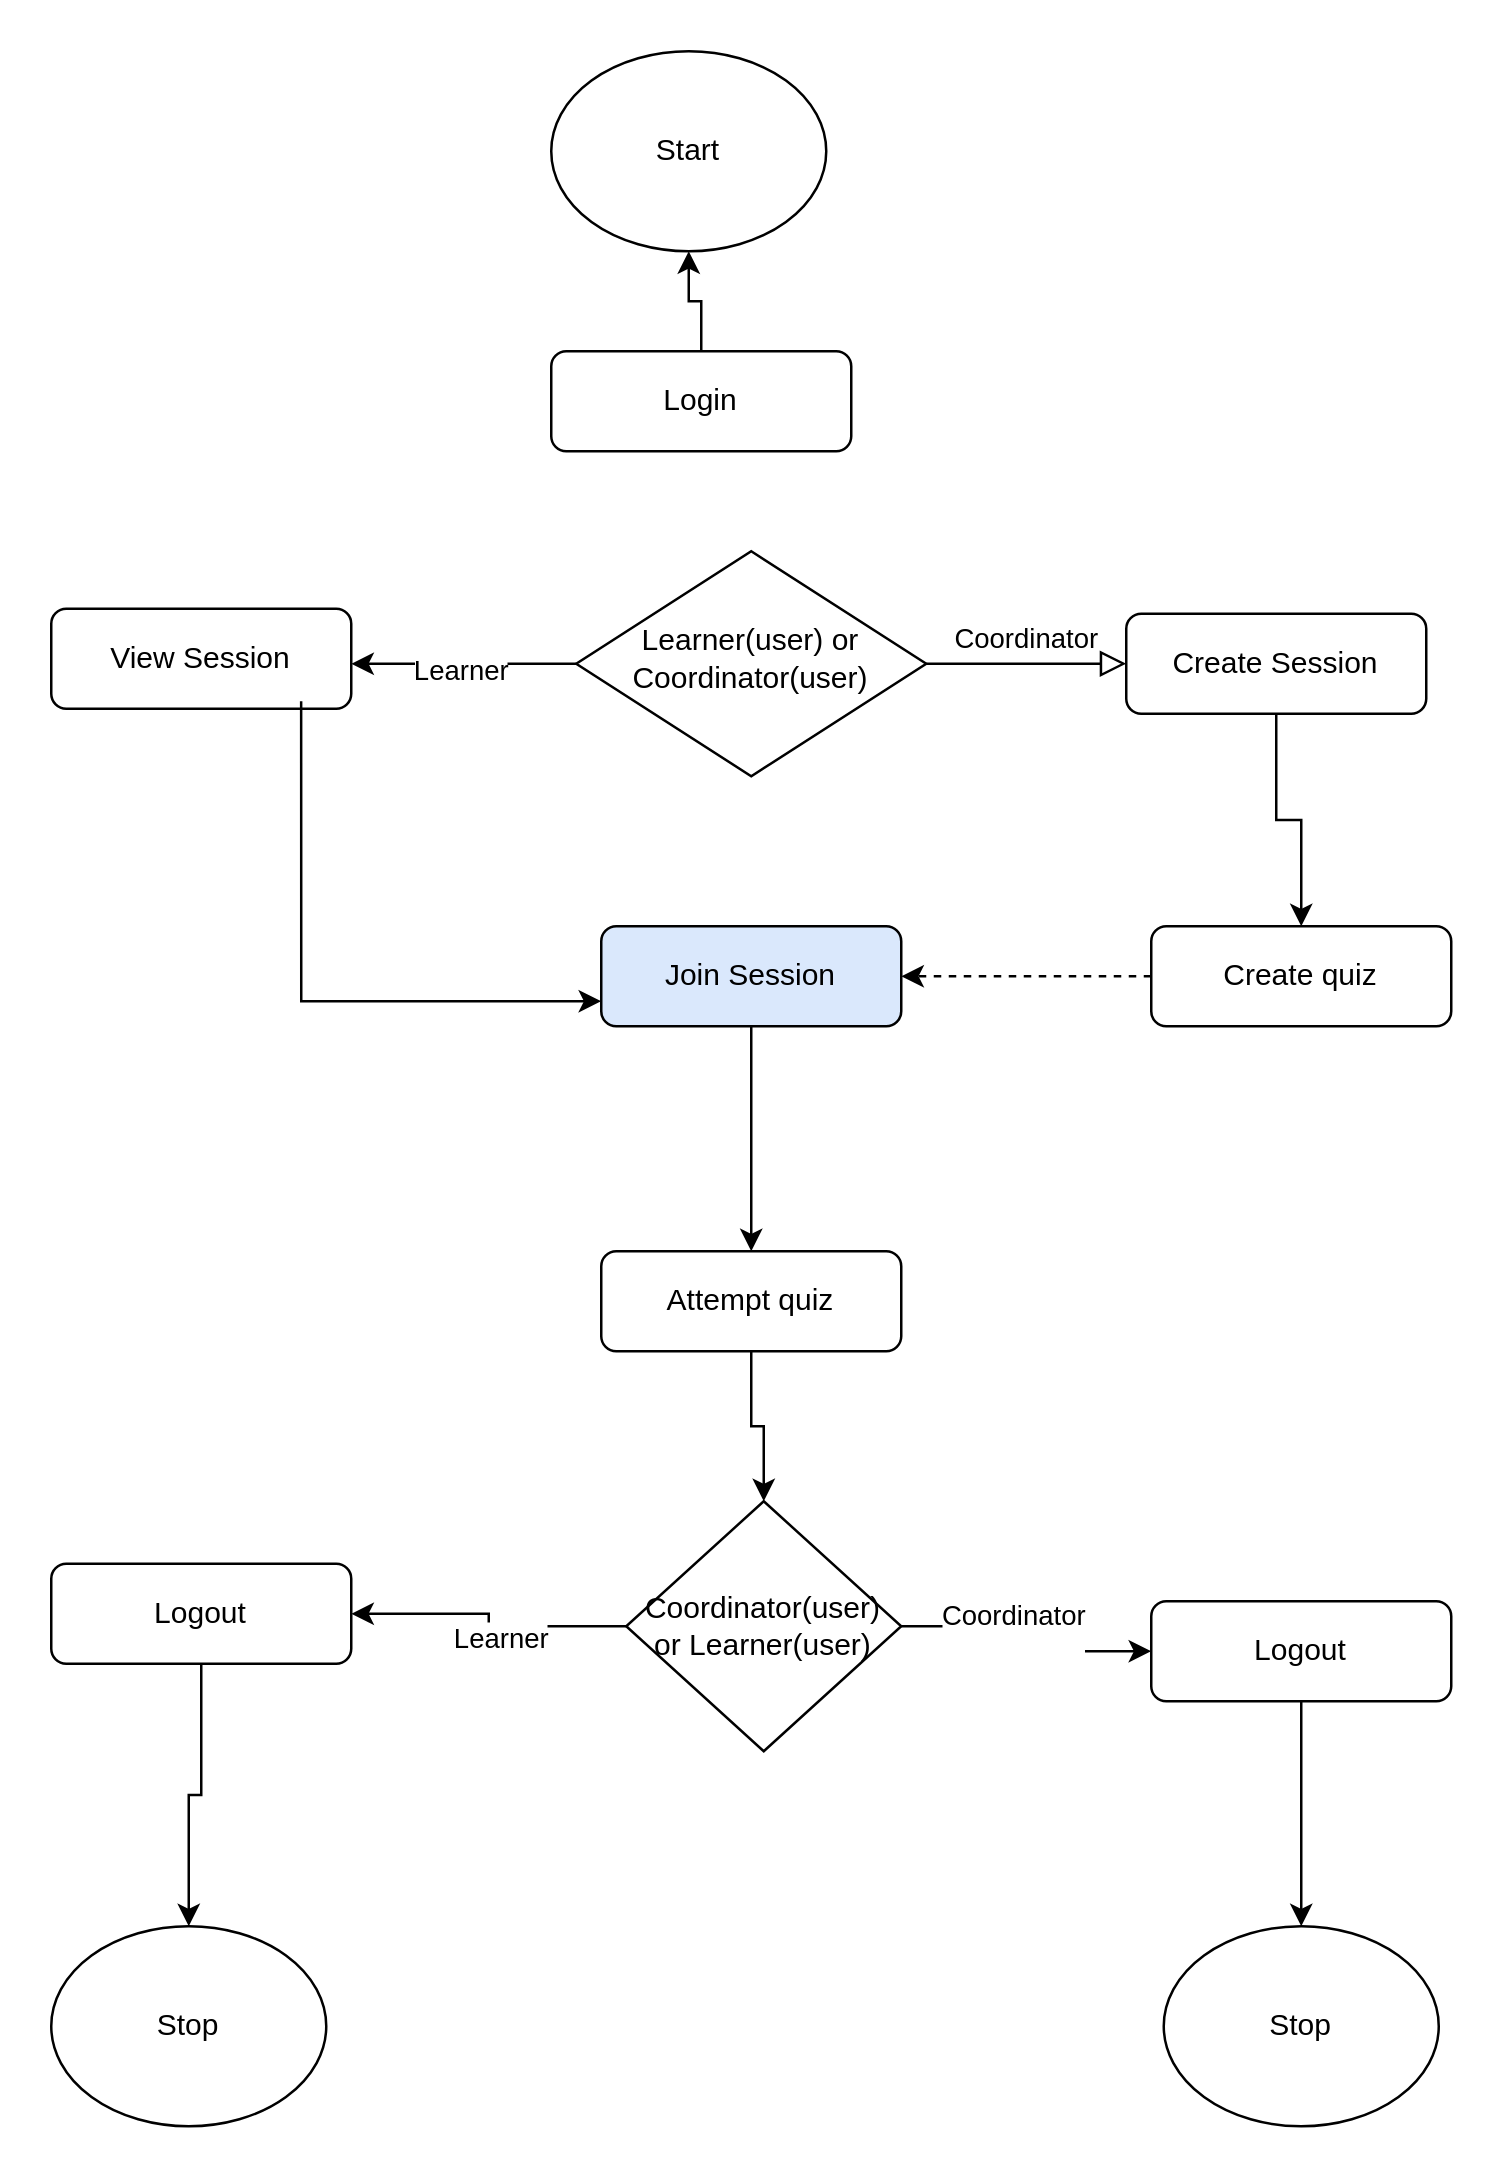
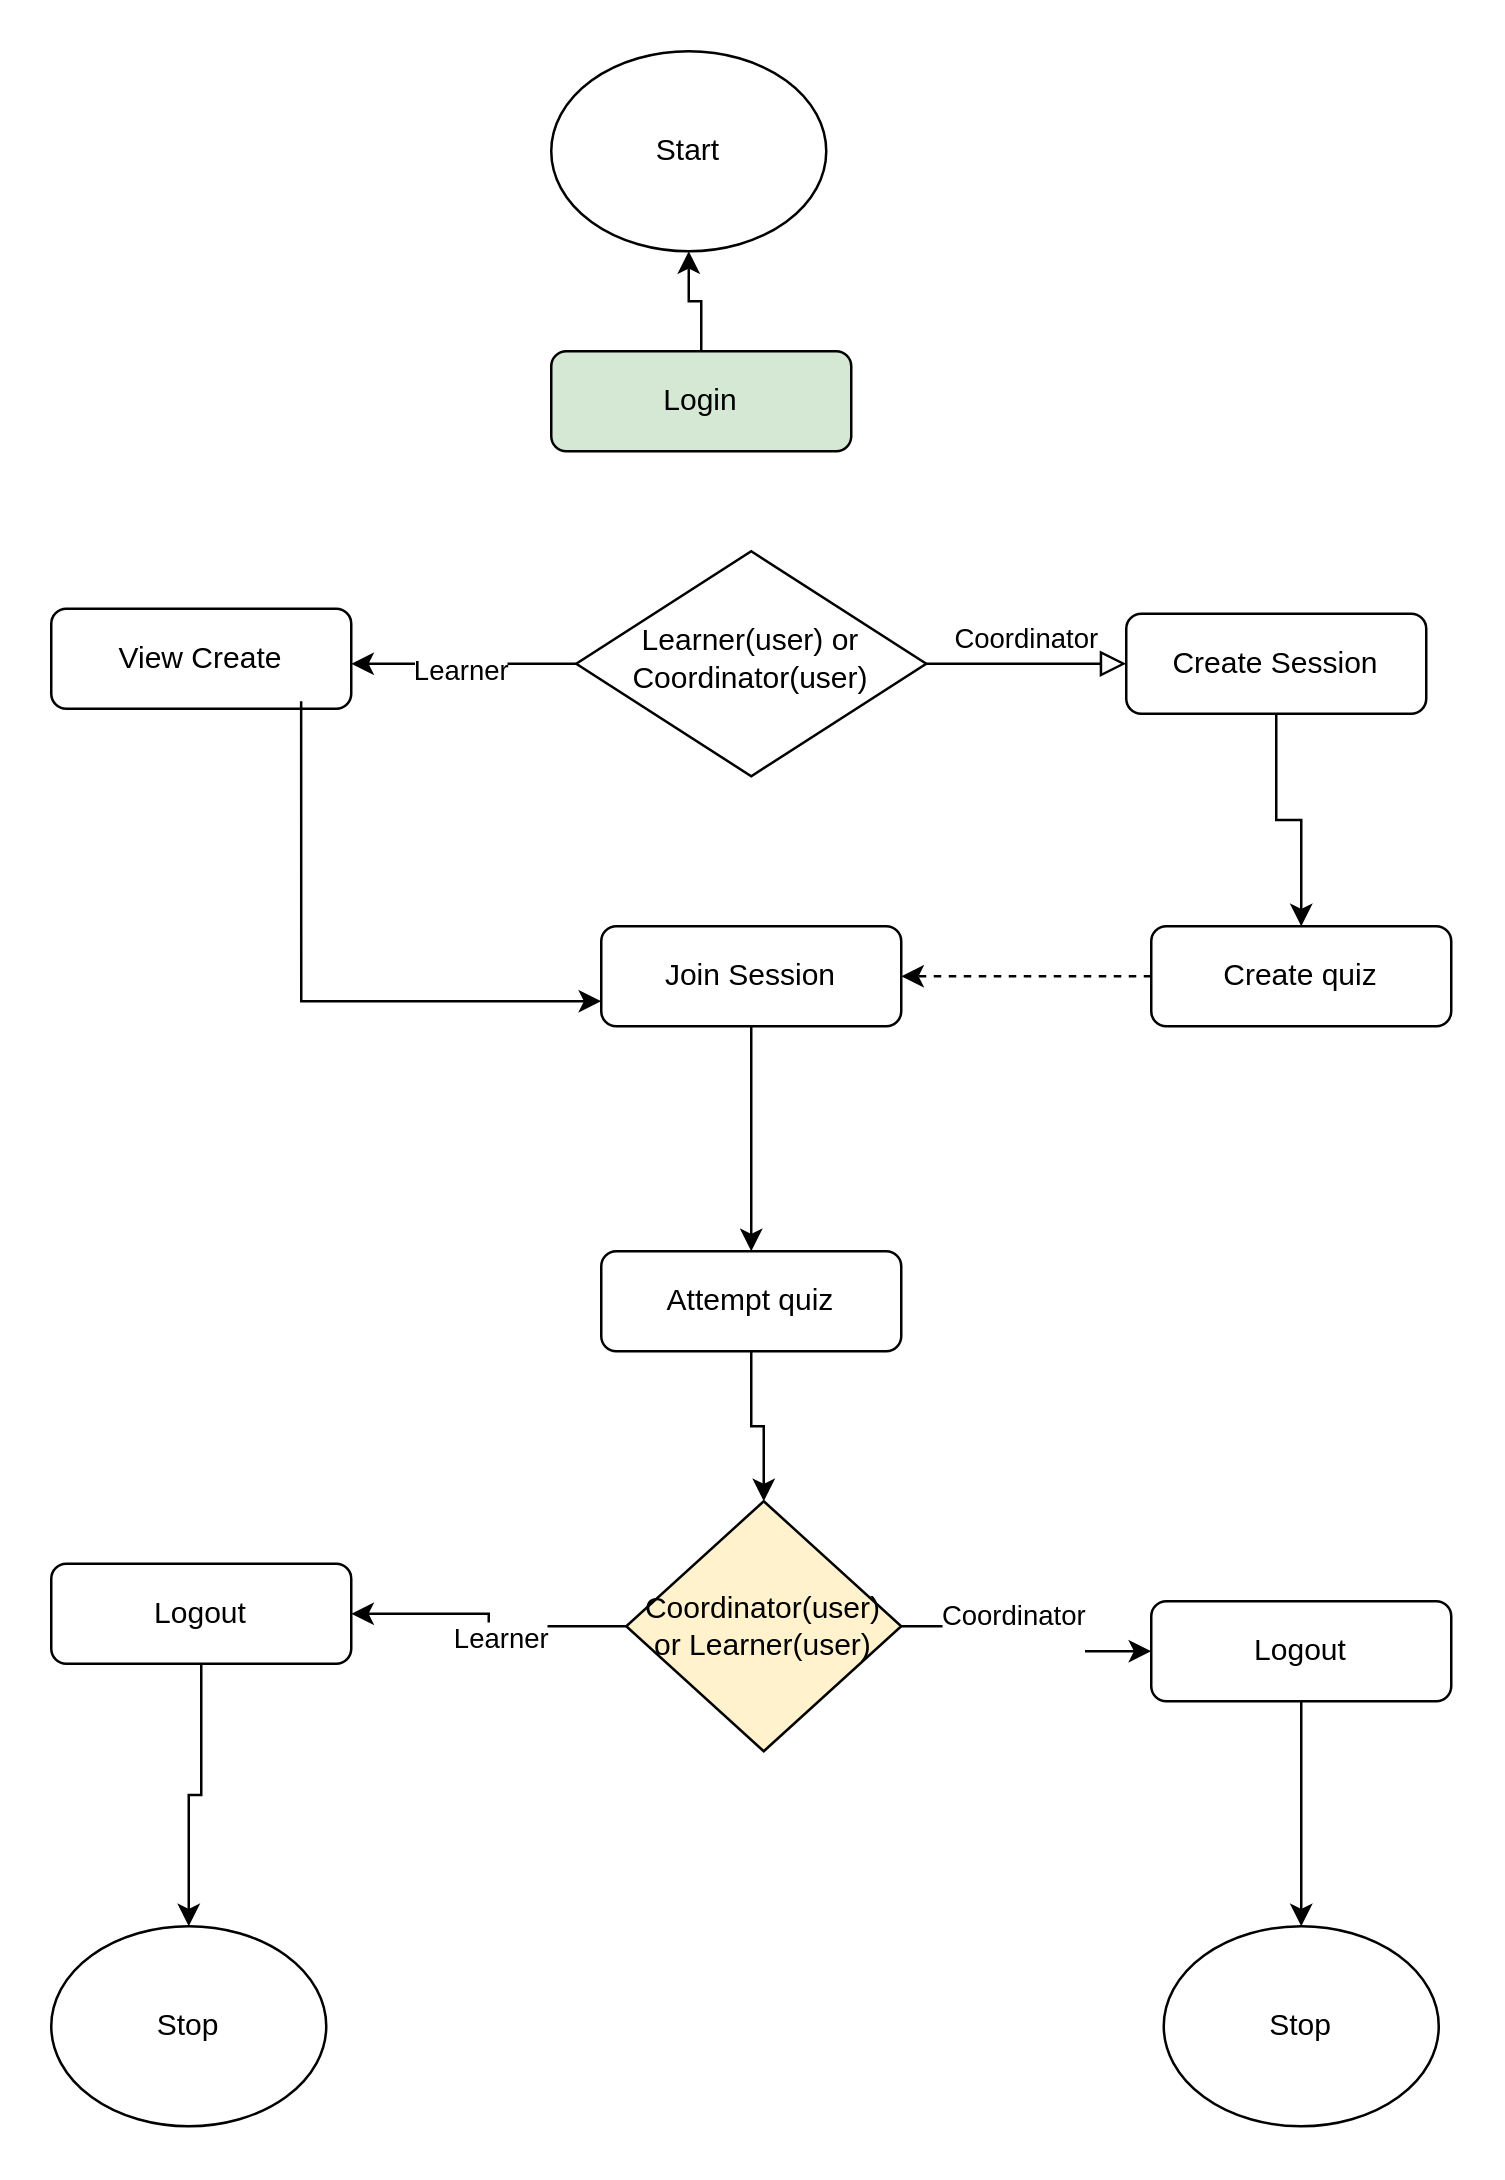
(701, 401) -> (701, 401)
(201, 659) -> (201, 659)
(751, 976) -> (751, 976)
(764, 1626) -> (764, 1626)
